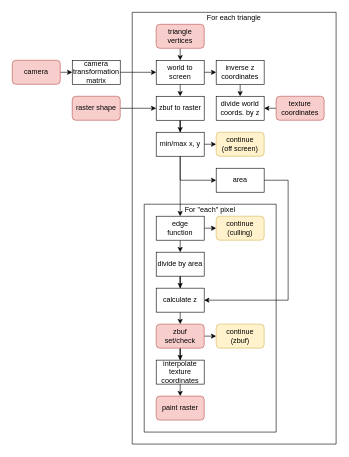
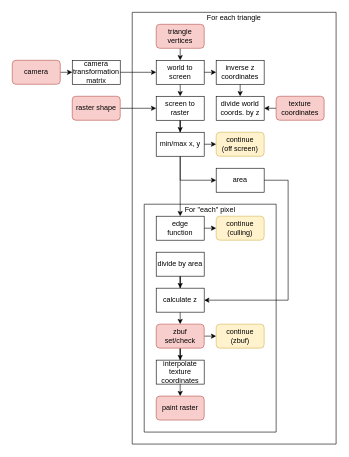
(180, 108) -> (180, 108)
(180, 246) -> none
